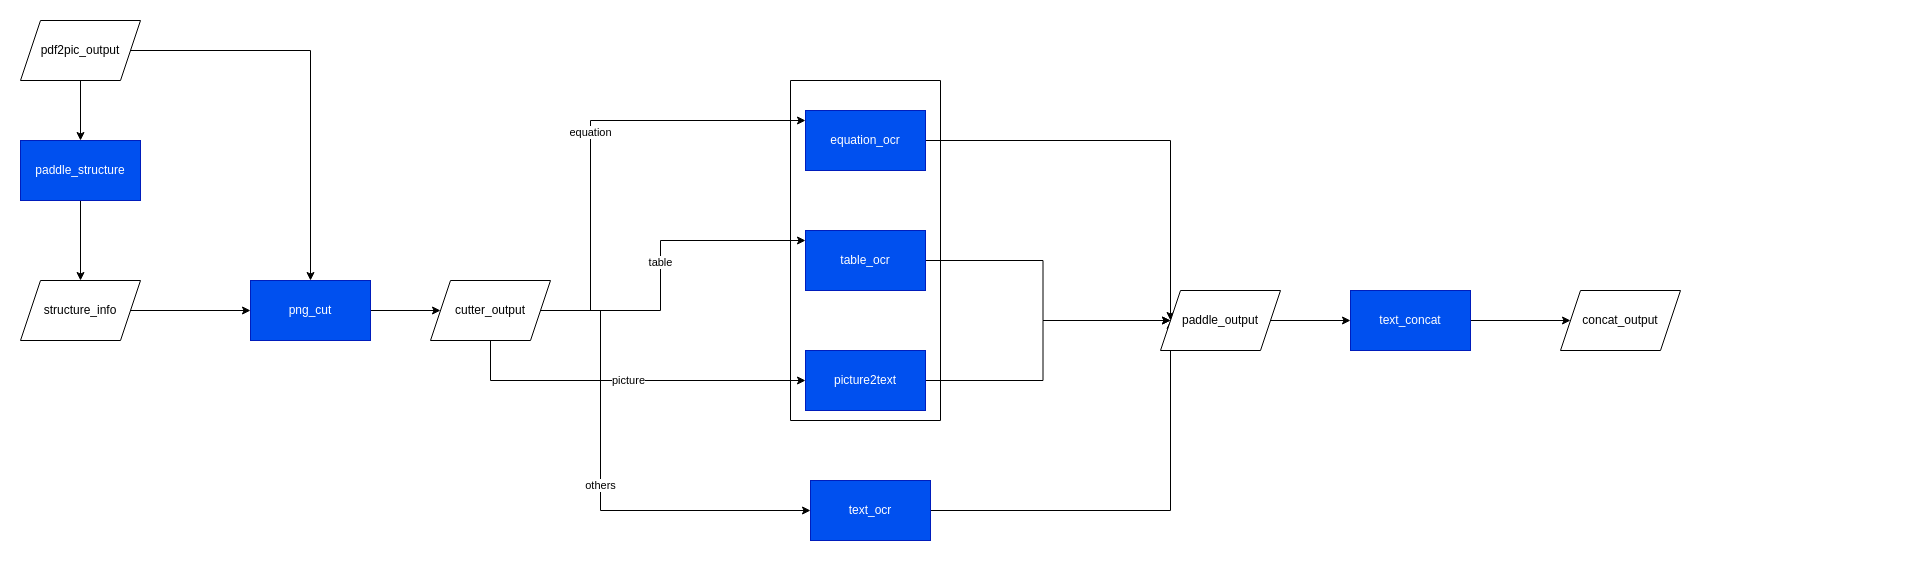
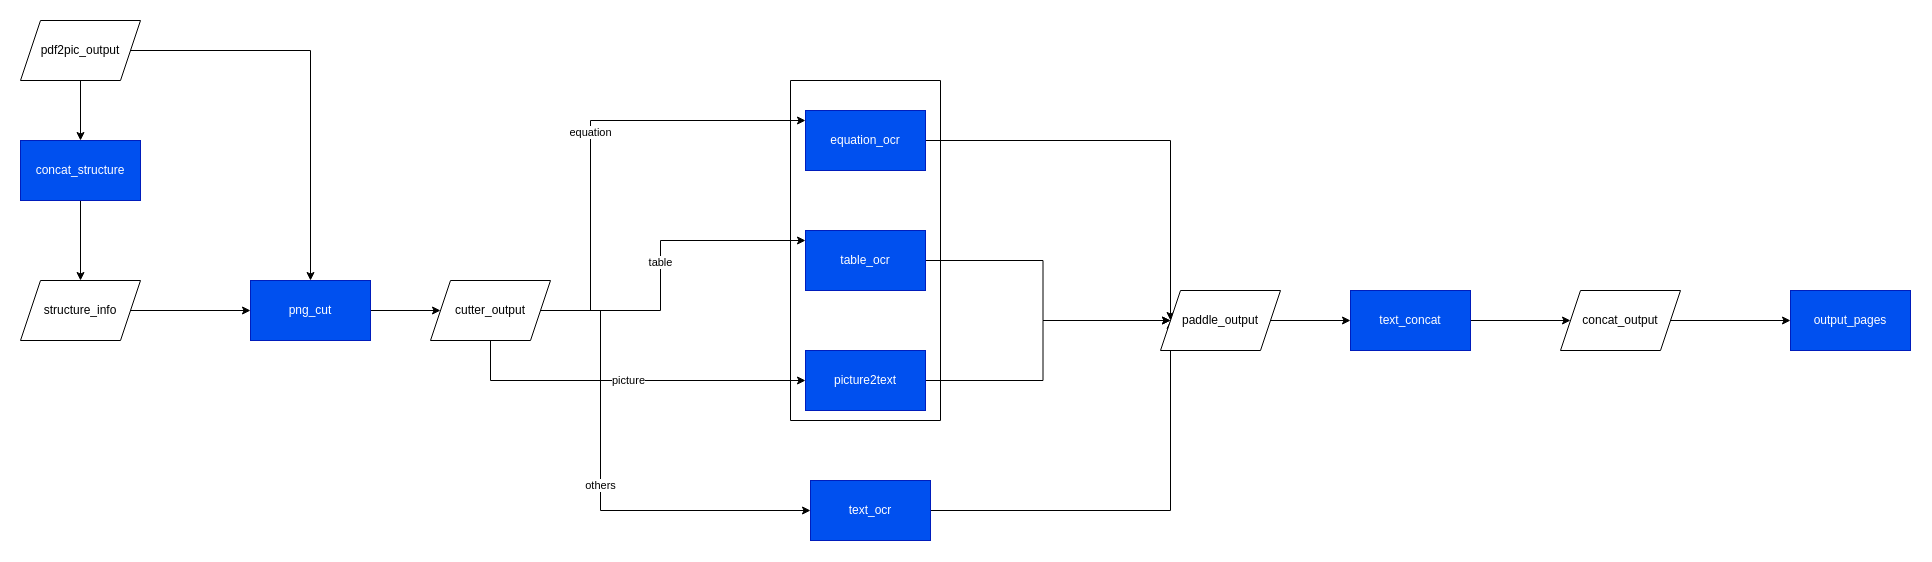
(81, 171) -> (81, 171)
none -> (1727, 321)
none -> (1851, 321)
